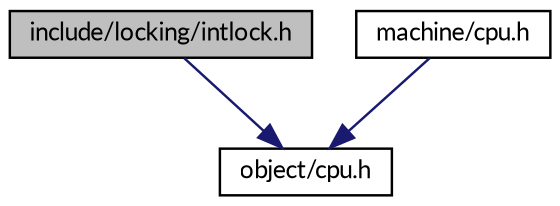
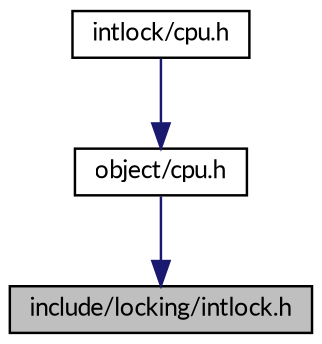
(453, 34) -> (161, 34)
(224, 95) -> (161, 228)
